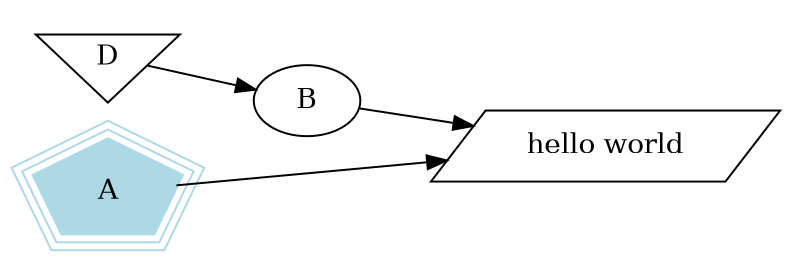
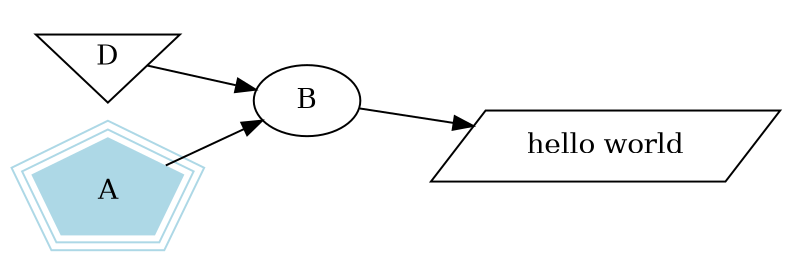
(302, 174) -> (205, 147)
